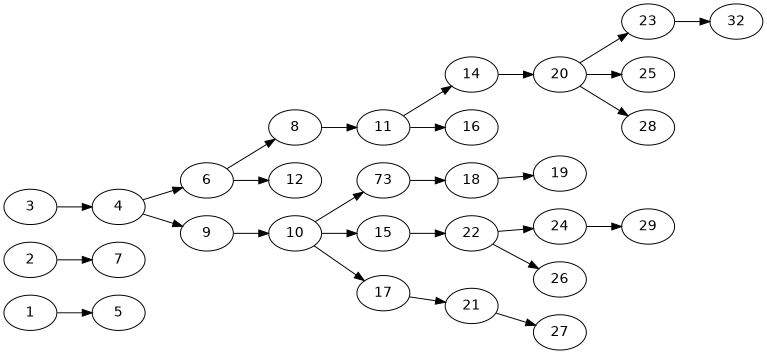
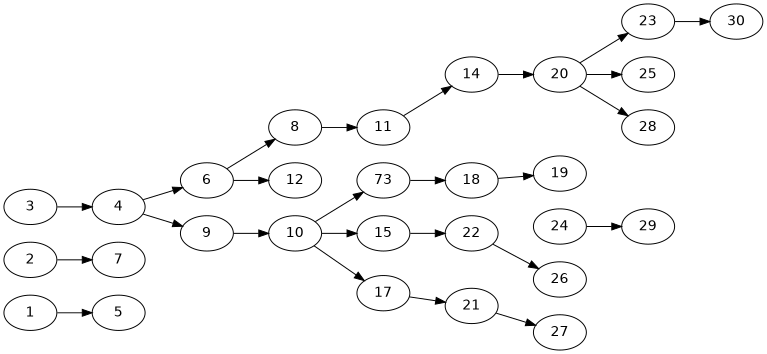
(736, 22) -> (736, 22)
(472, 127) -> none
(511, 230) -> none
